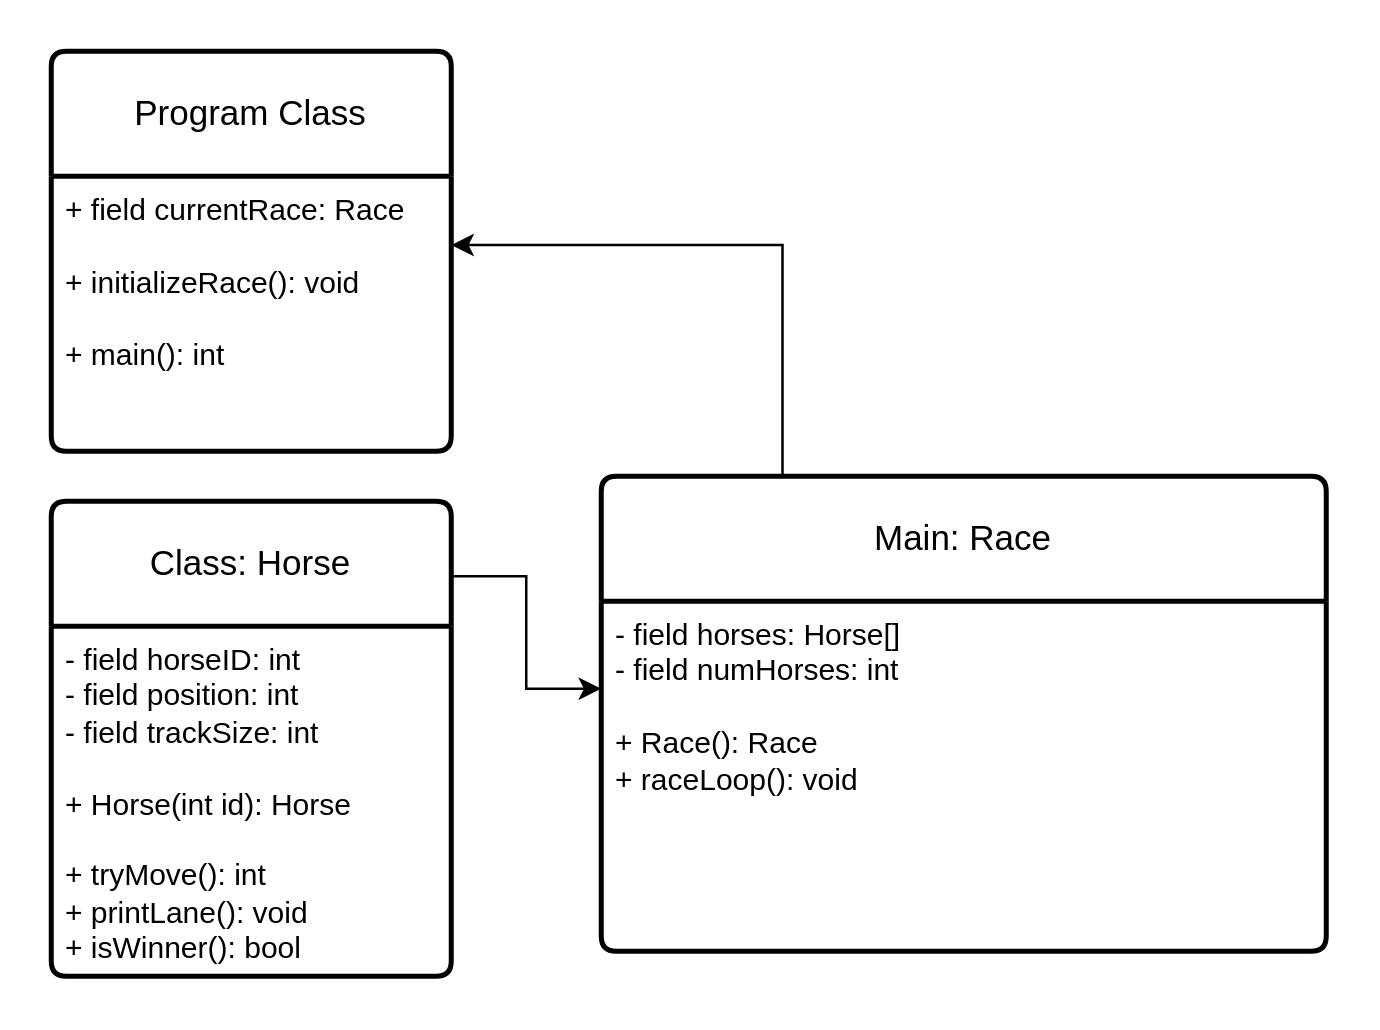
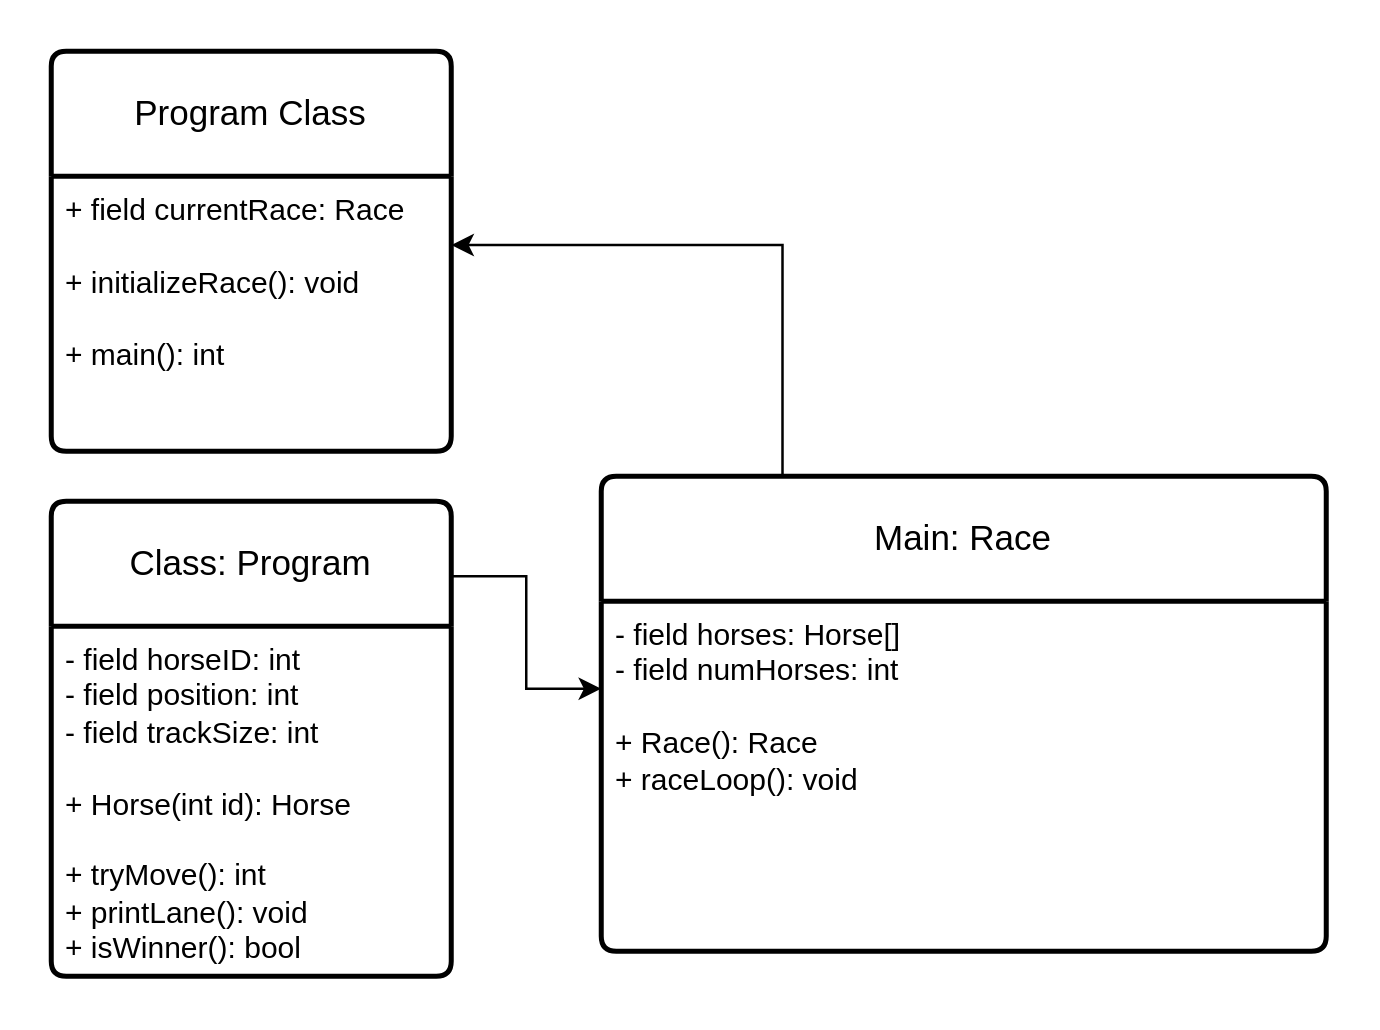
(251, 564) -> (251, 564)
